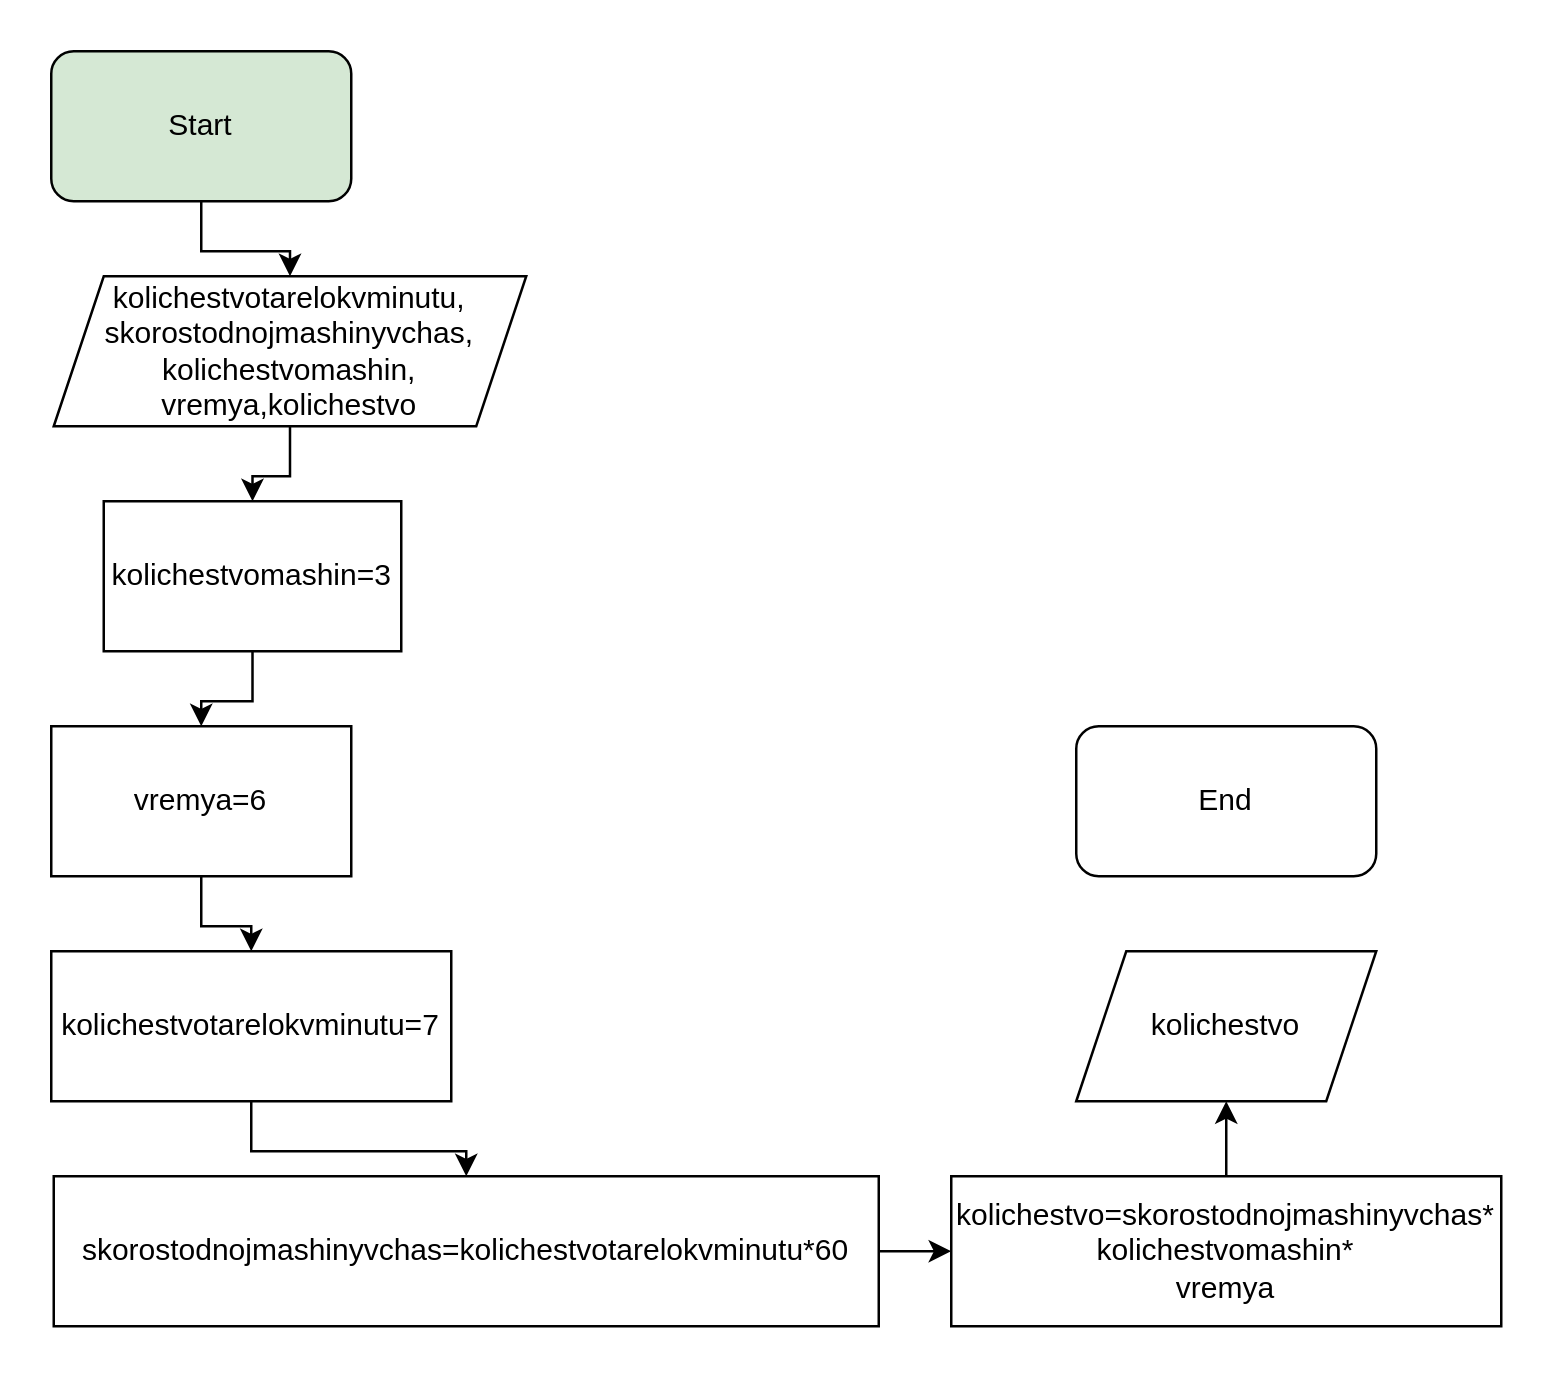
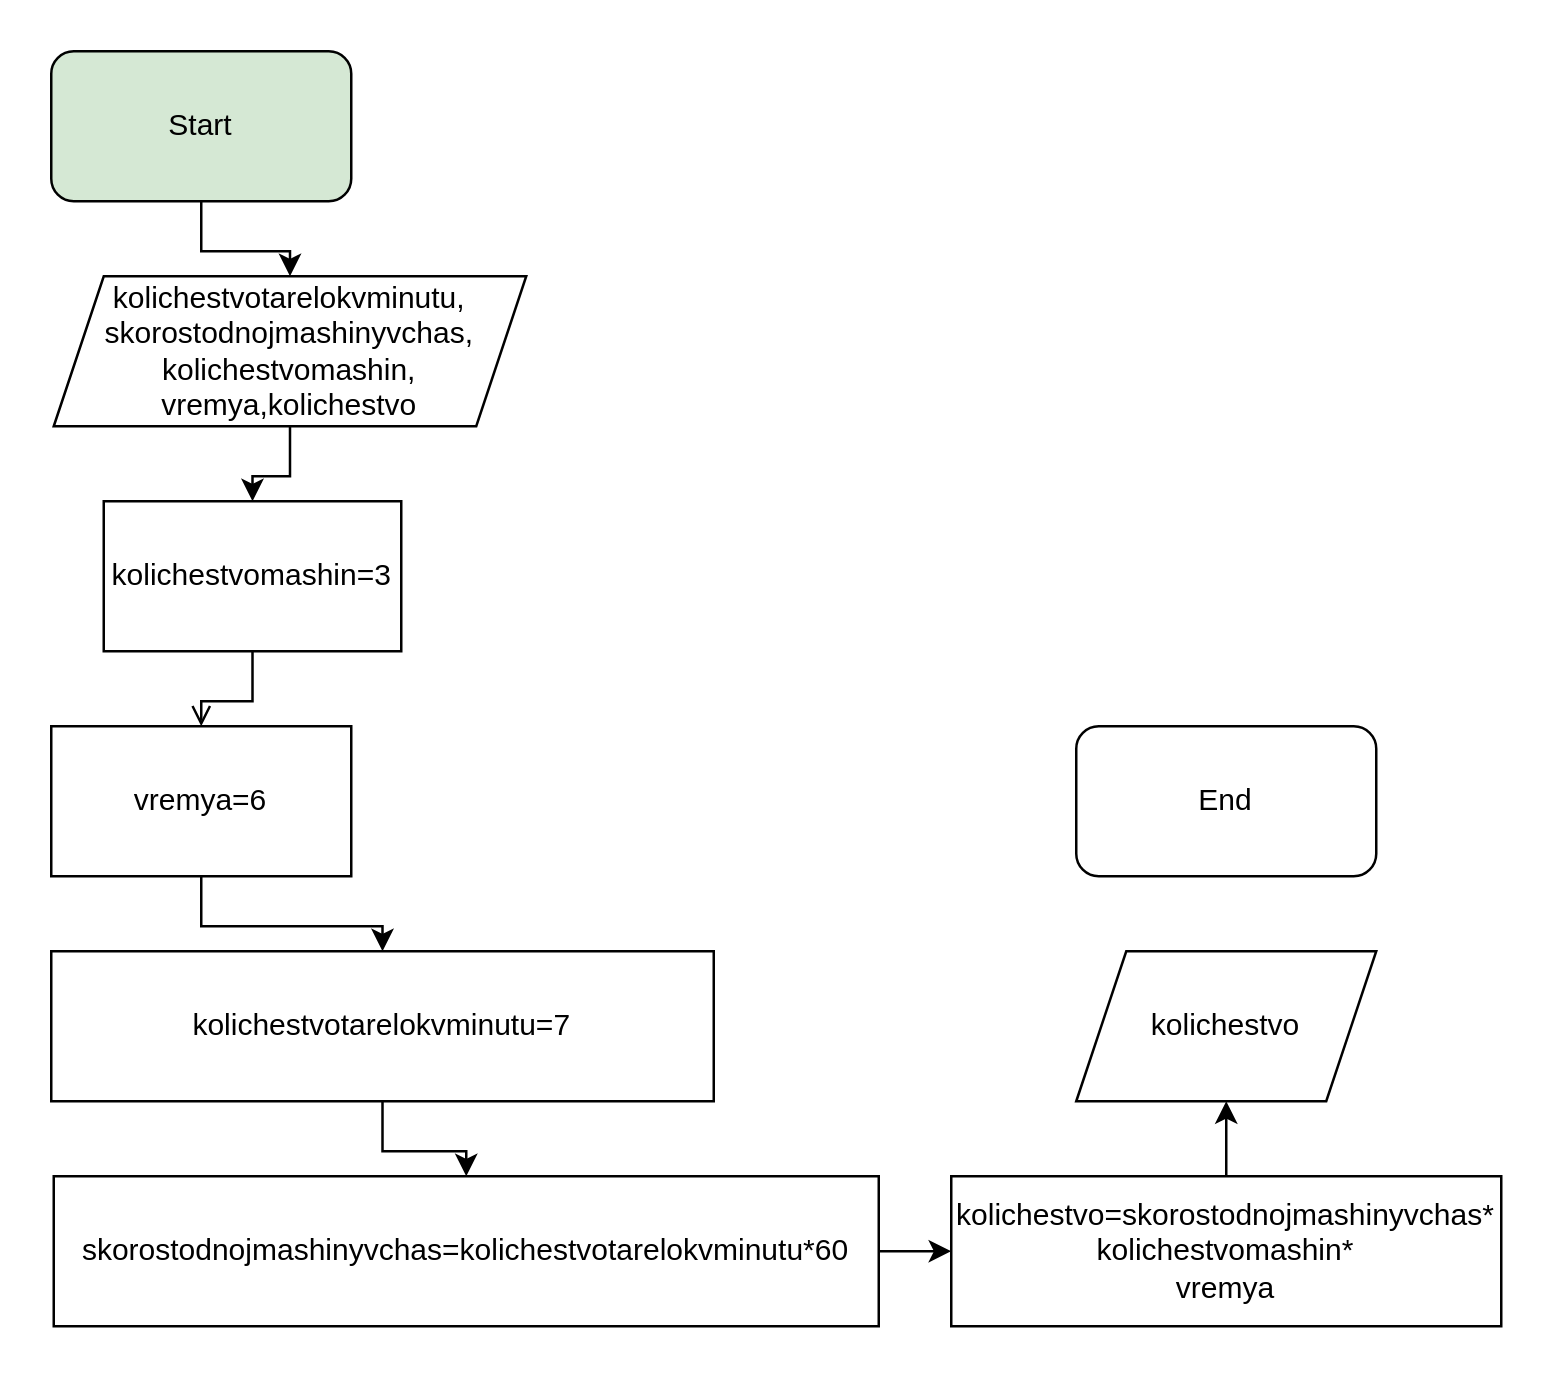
(201, 708) -> (201, 711)
(251, 1026) -> (383, 1026)
